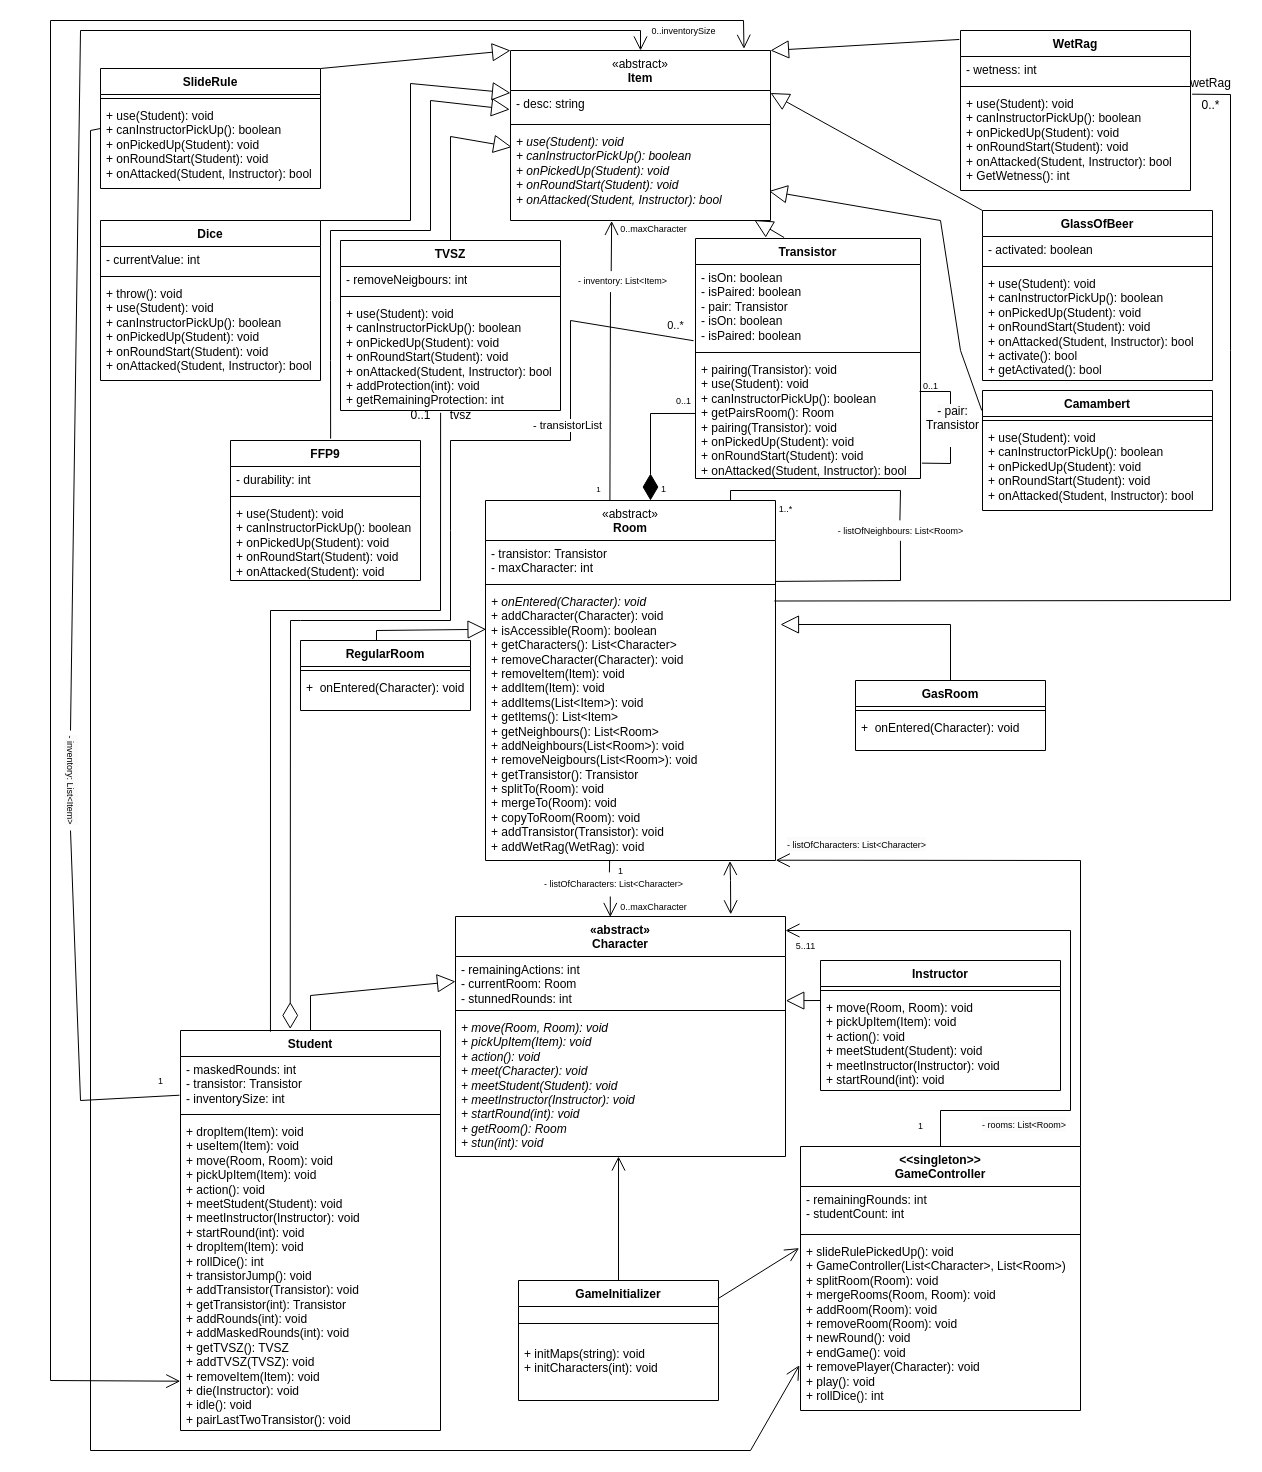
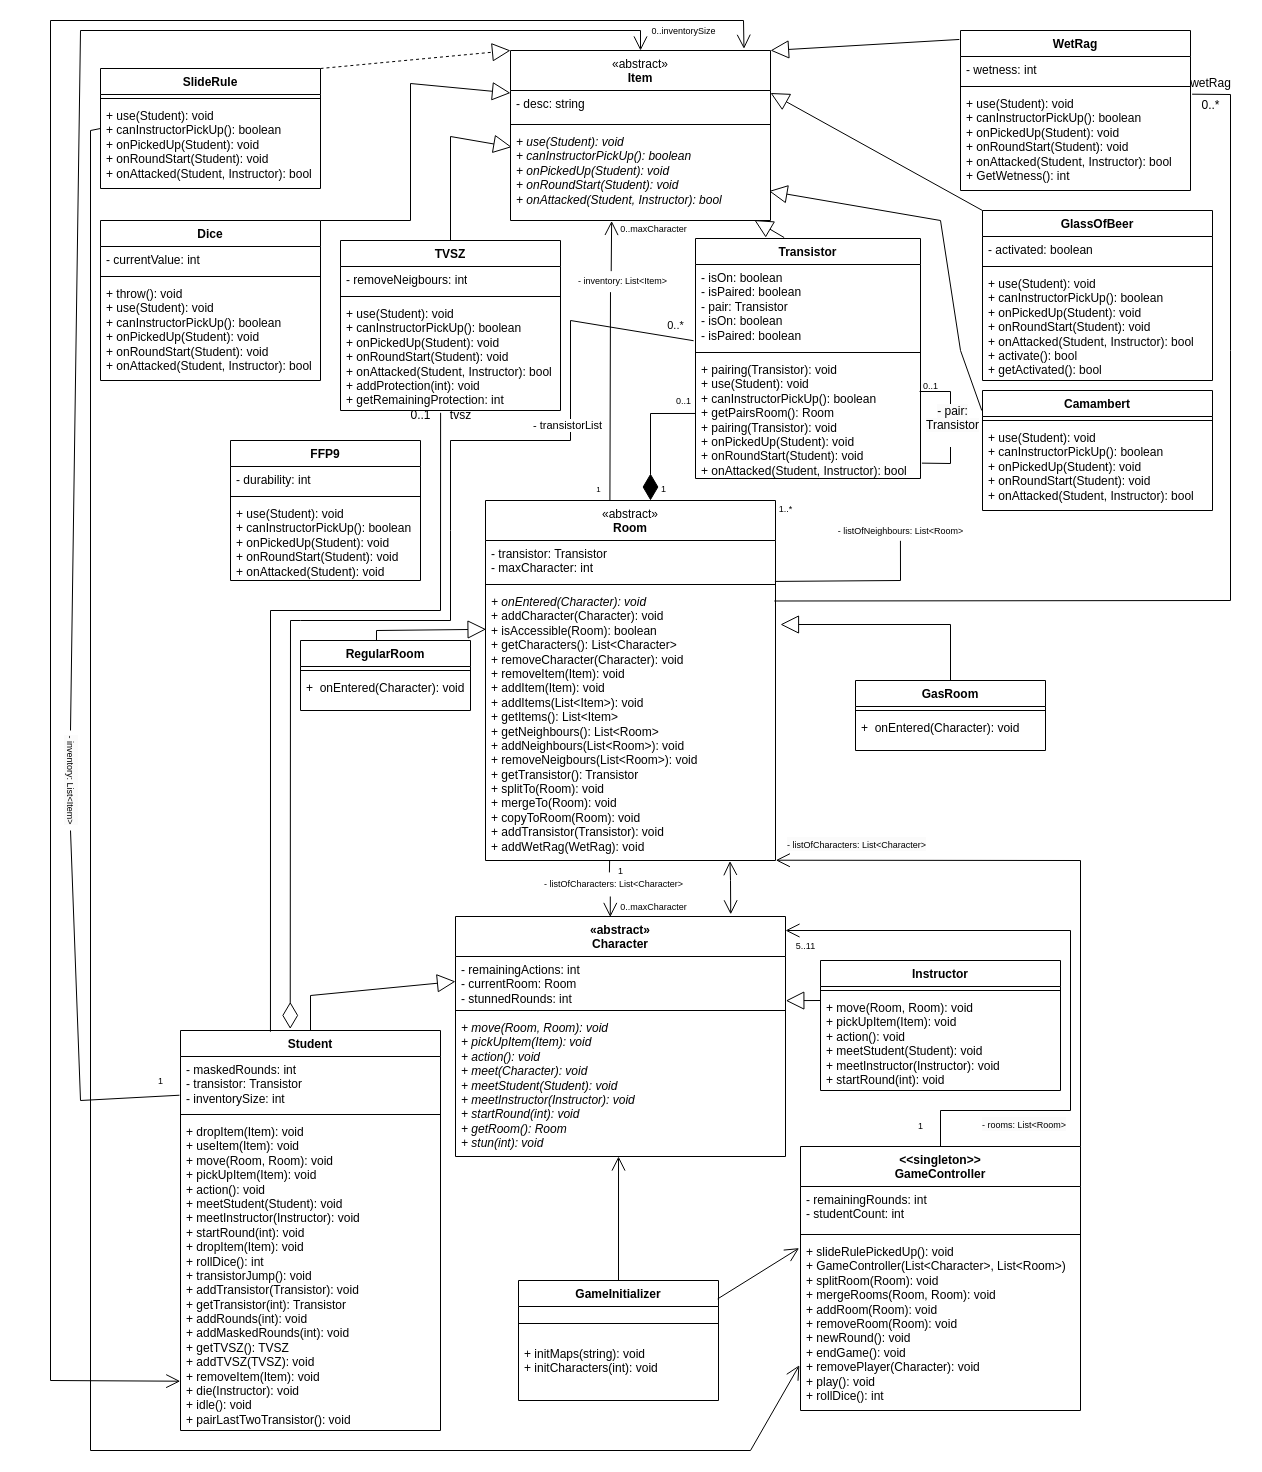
(407, 60) -> (407, 60)
(372, 231) -> none
(825, 491) -> none
